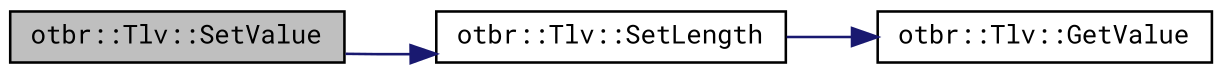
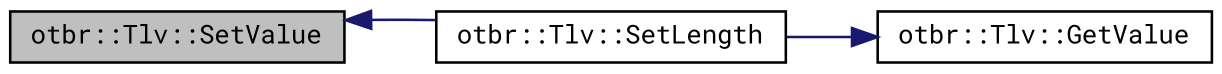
(378, 54) -> (404, 20)
